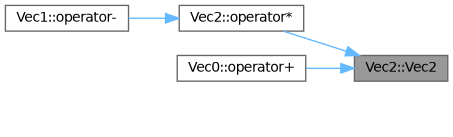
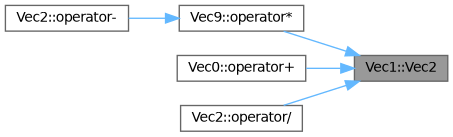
(67, 18) -> (67, 18)
(241, 18) -> (241, 18)
(401, 68) -> (401, 68)
none -> (241, 118)
